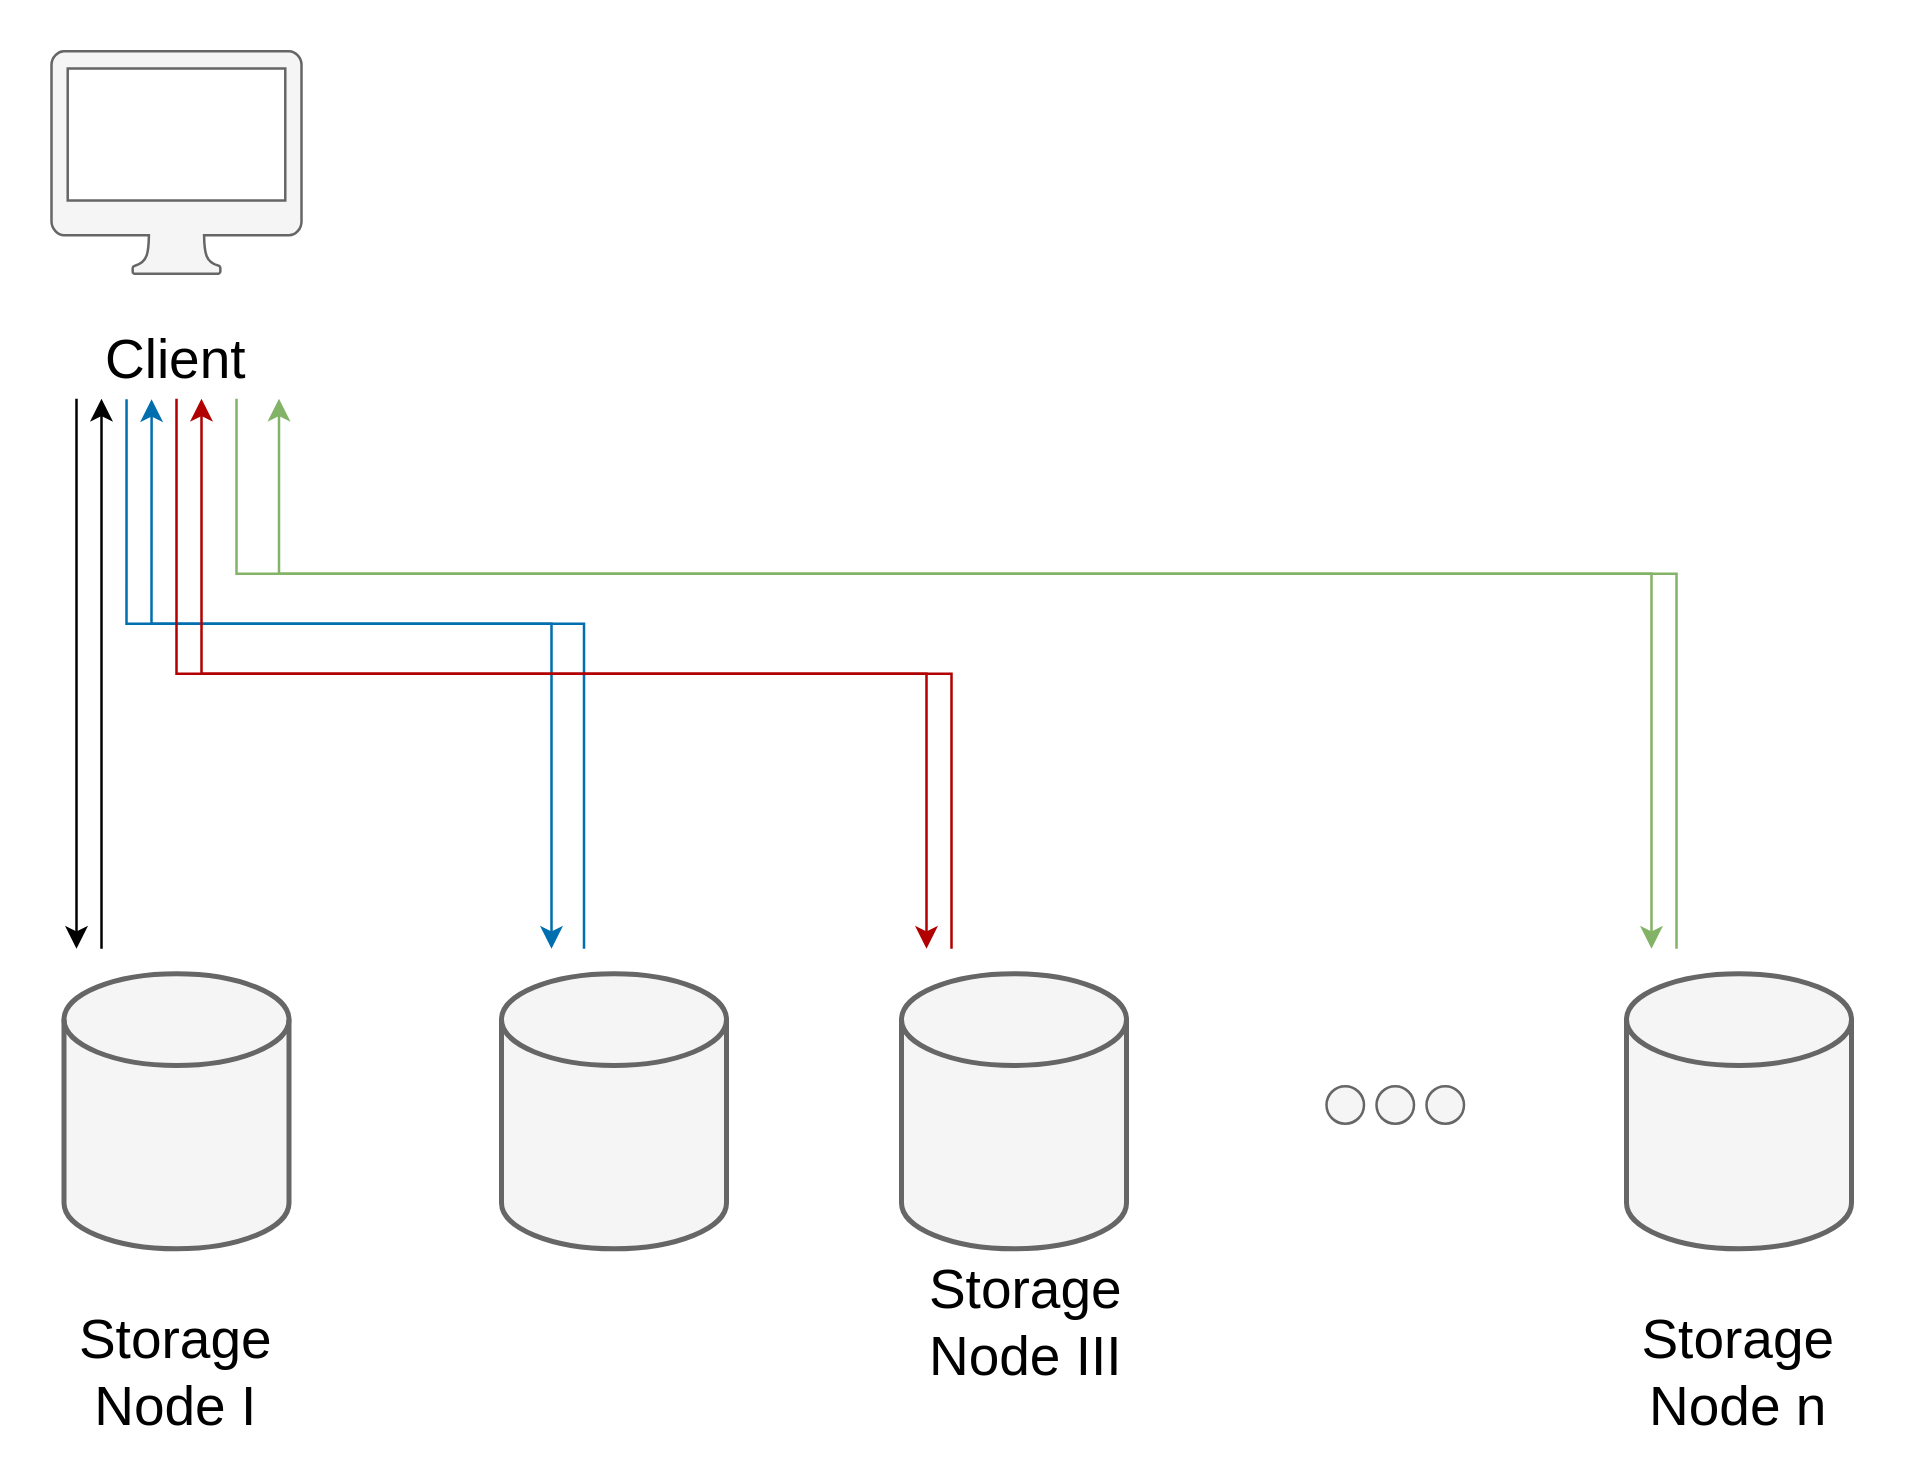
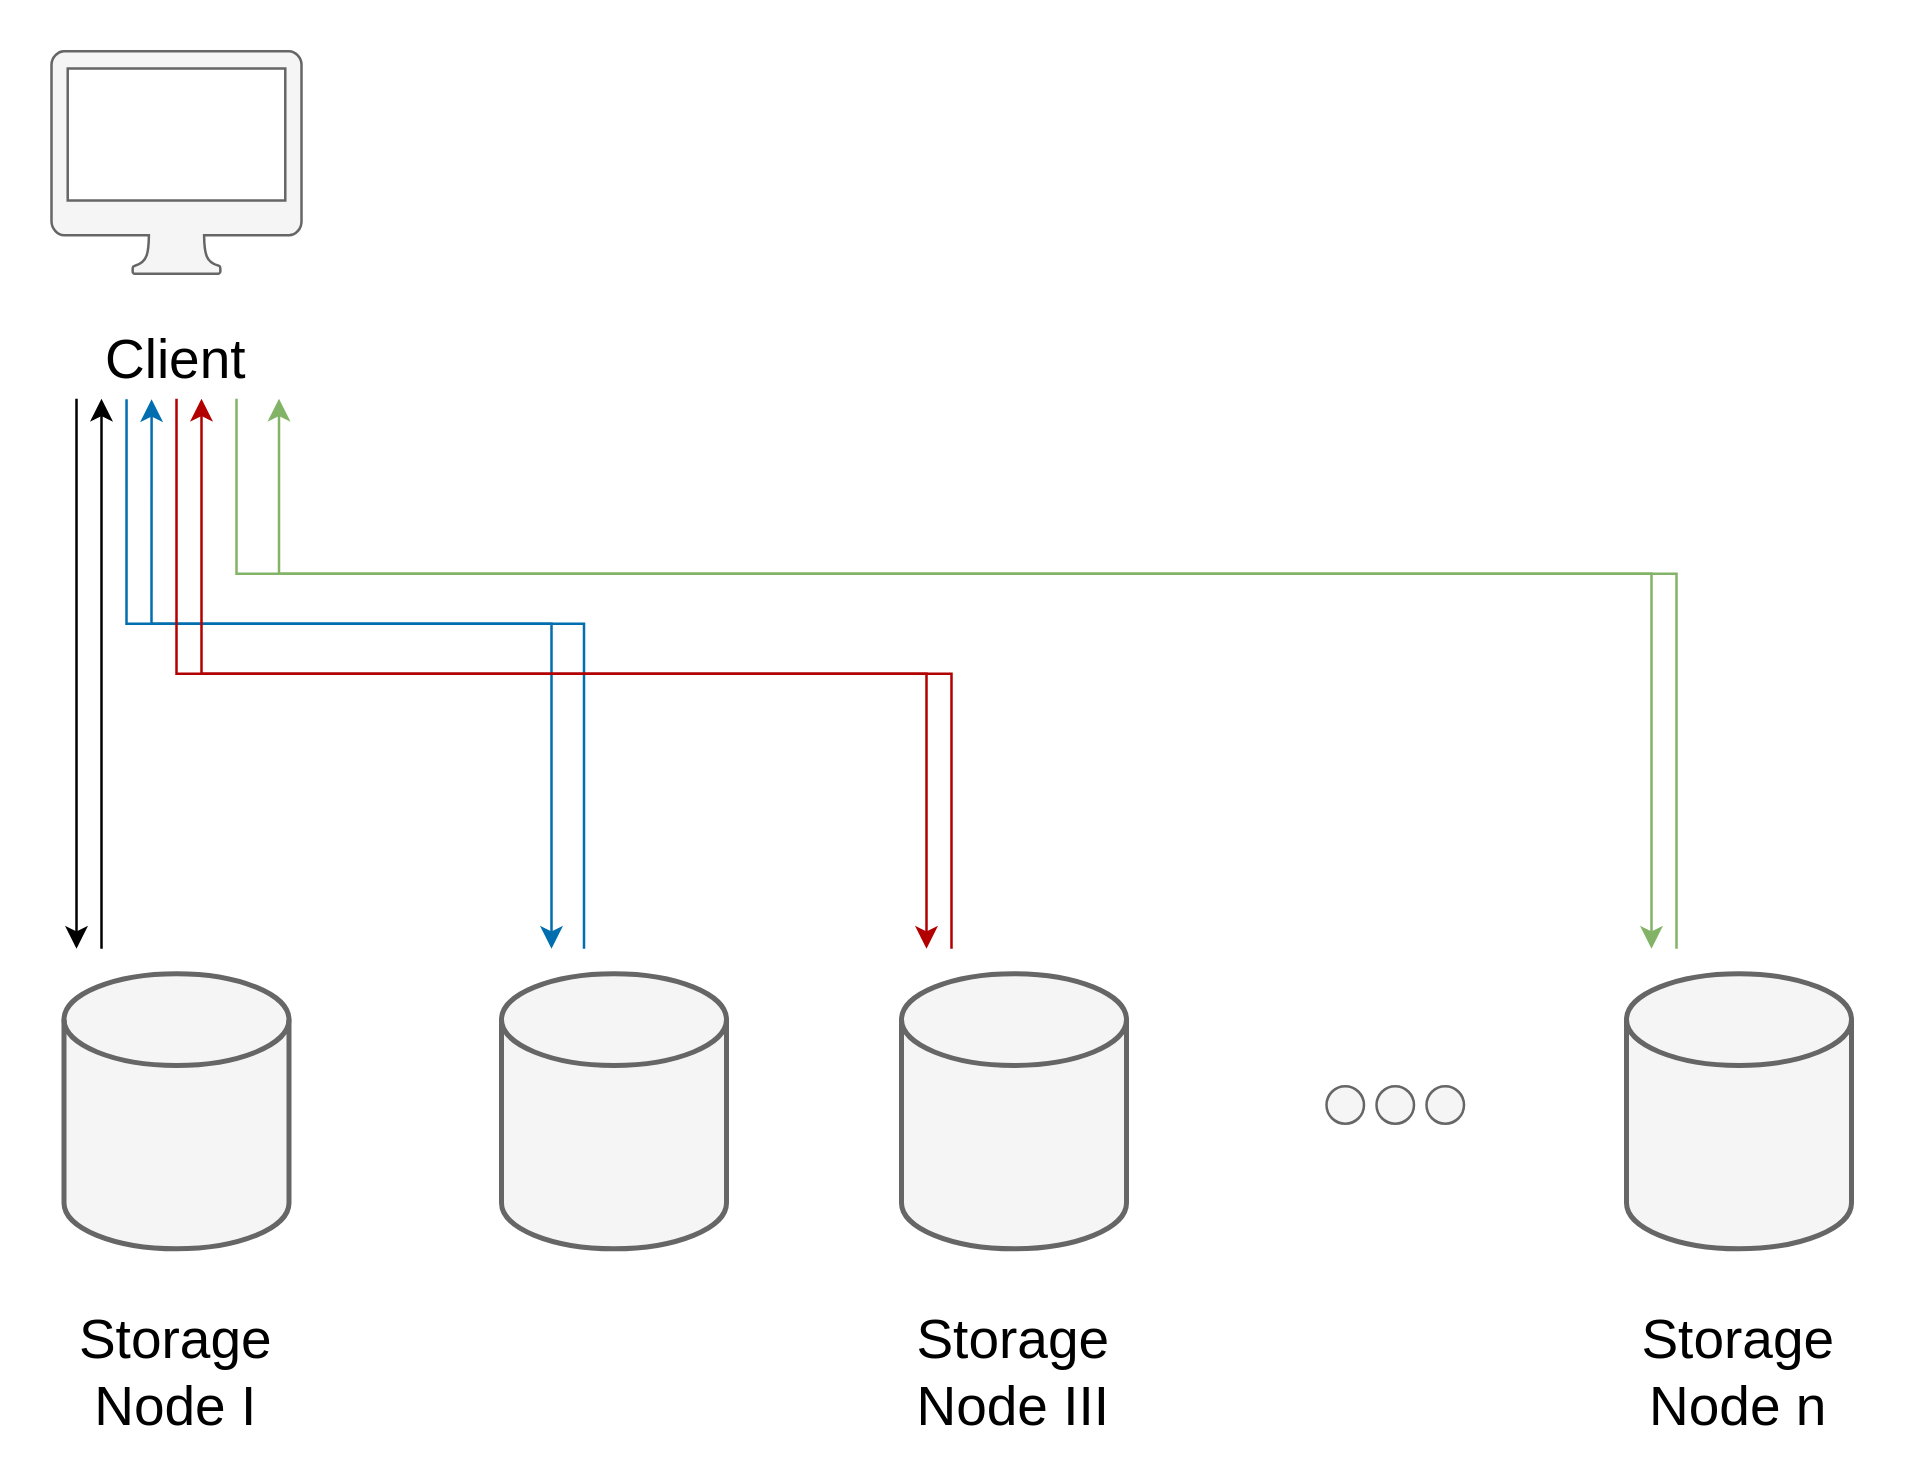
(1026, 1324) -> (1014, 1374)
